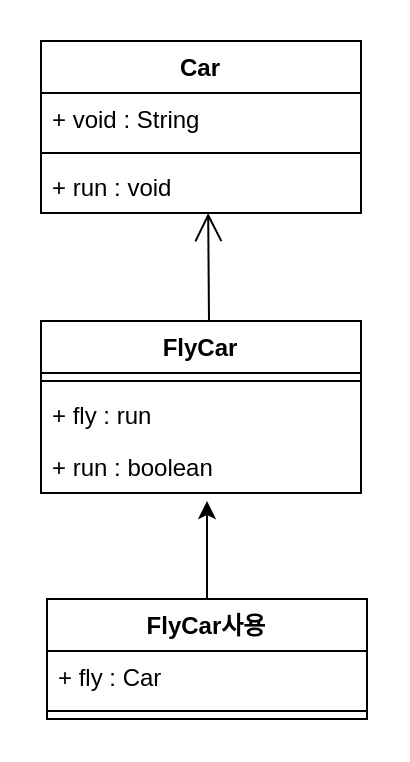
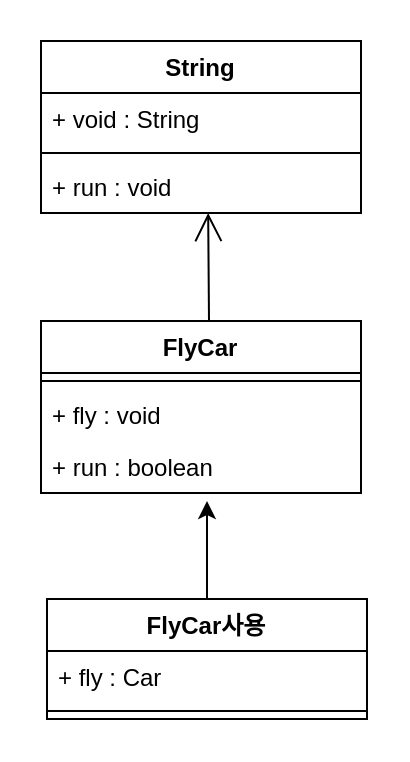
(201, 69) -> (201, 69)
(111, 417) -> (115, 417)
